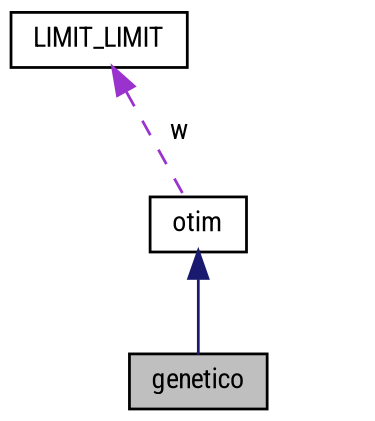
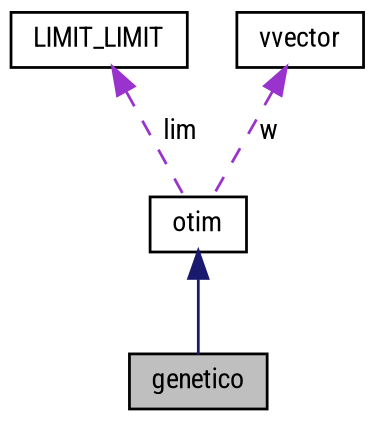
none -> (300, 40)
(178, 132) -> (178, 132)
